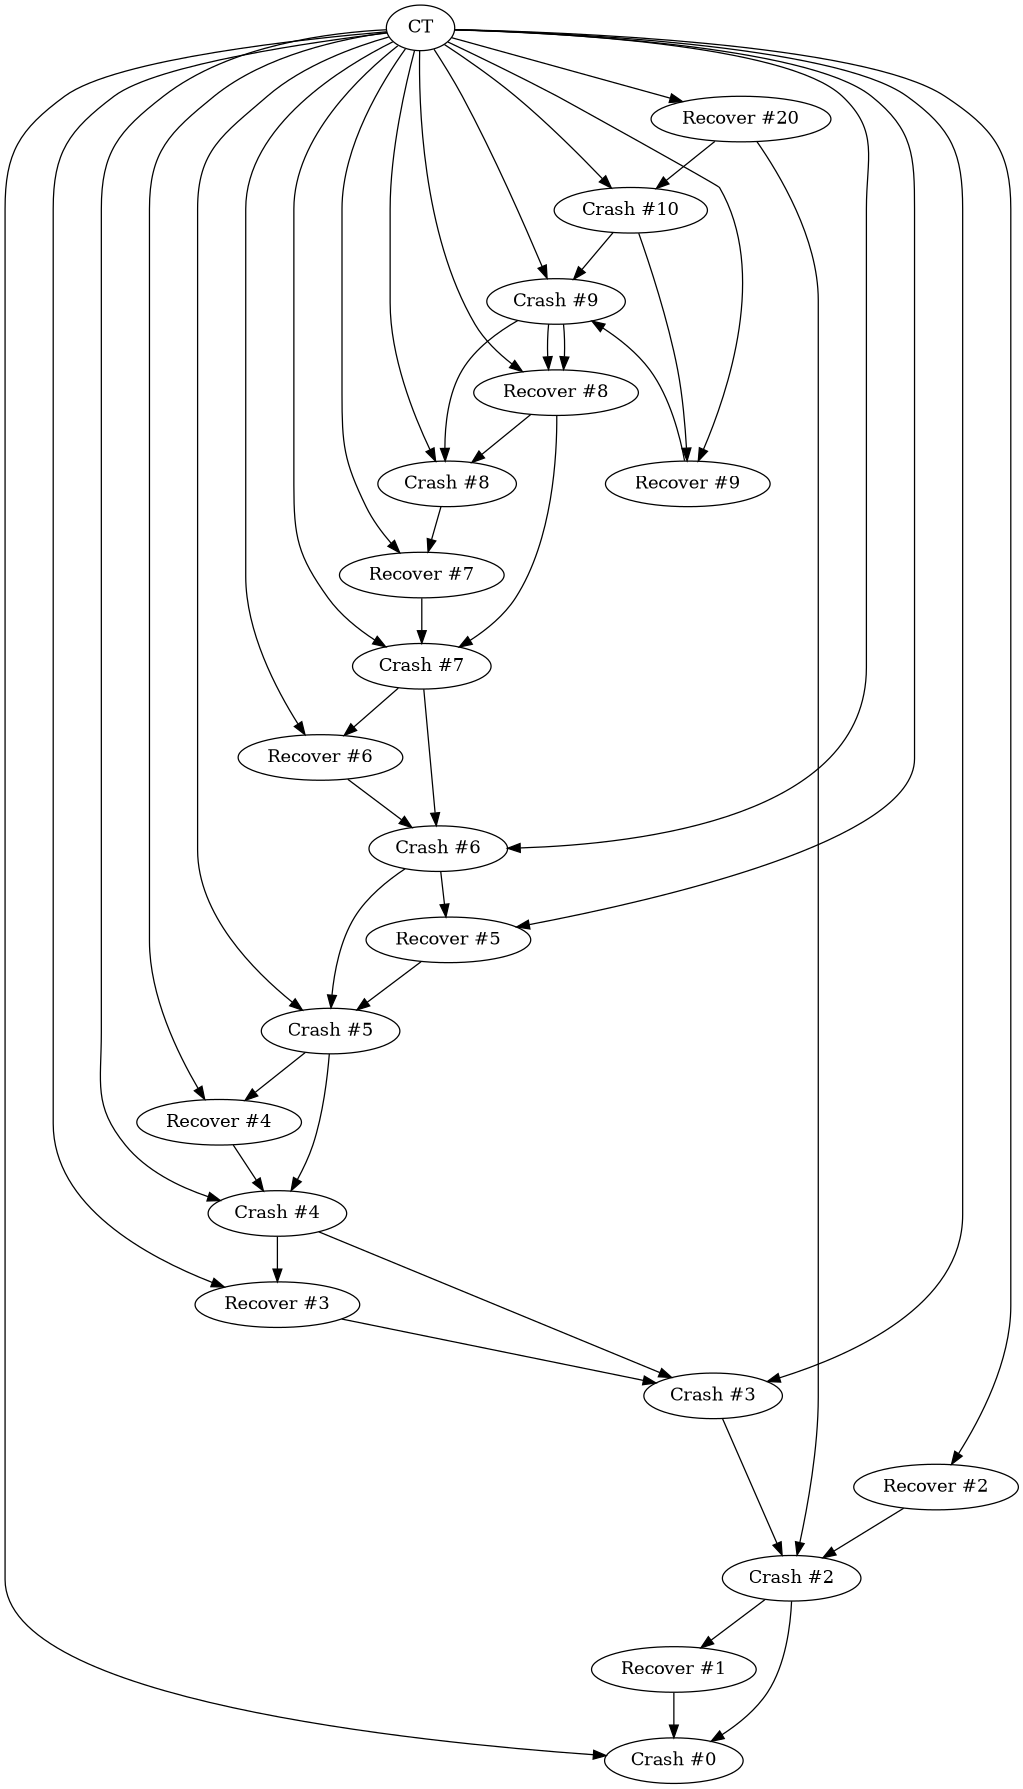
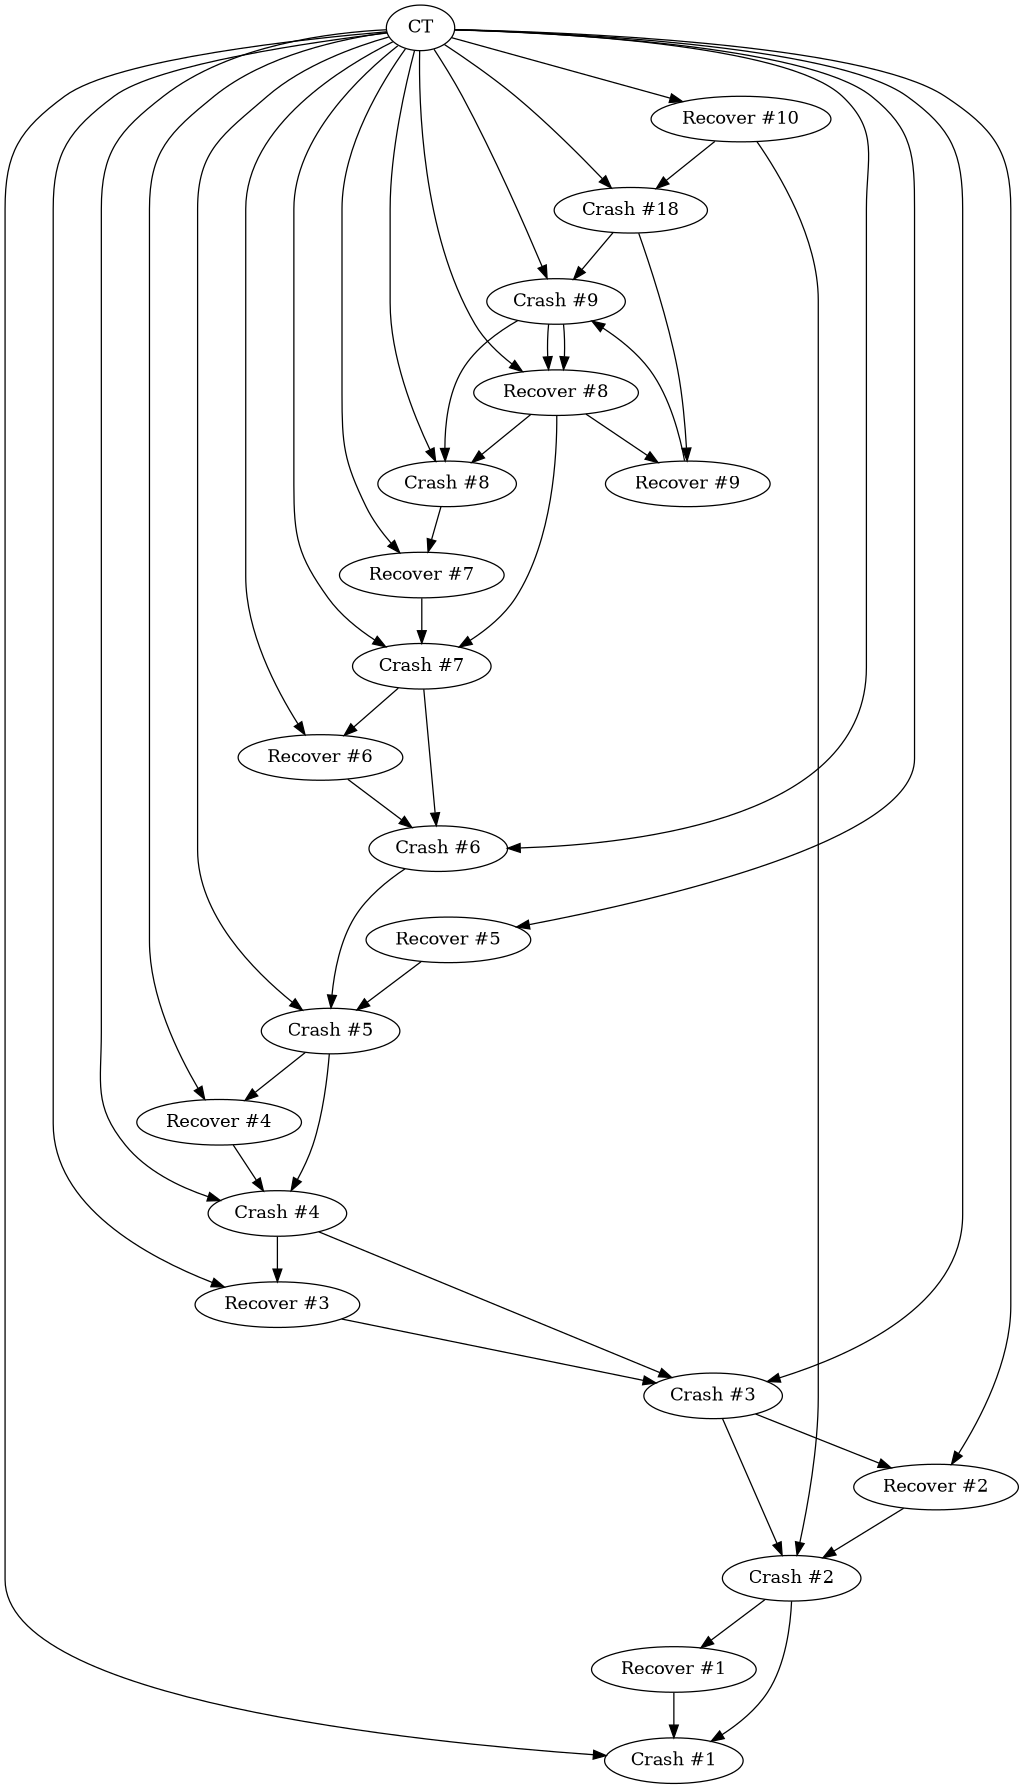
(741, 119) -> (741, 119)
(704, 178) -> (617, 435)
(631, 210) -> (631, 210)
(443, 888) -> none
none -> (808, 1435)
(674, 1761) -> (674, 1761)
